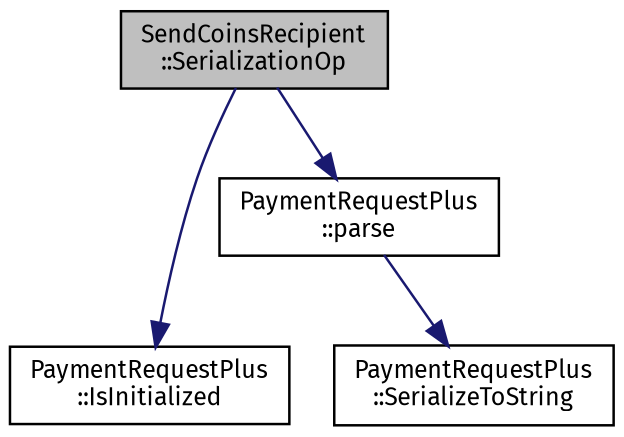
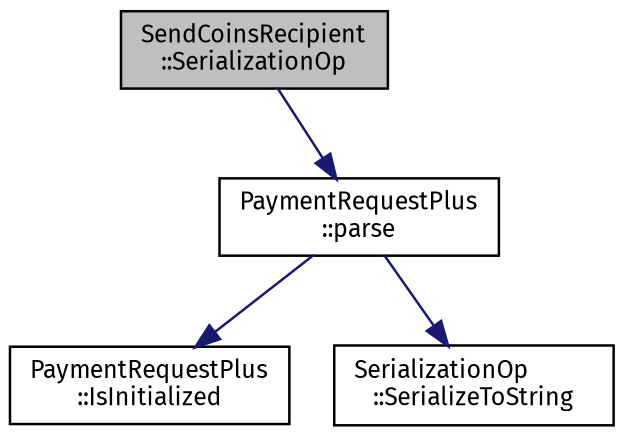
(189, 203) -> (264, 293)
(474, 385) -> (474, 385)
